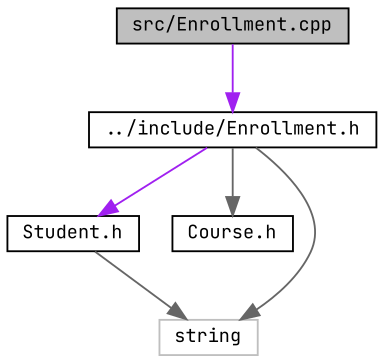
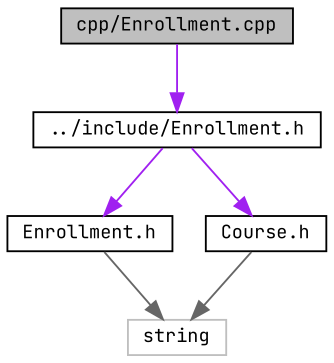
(233, 26) -> (177, 26)
(233, 172) -> (215, 175)
(314, 229) -> (228, 279)
(73, 234) -> (90, 234)
